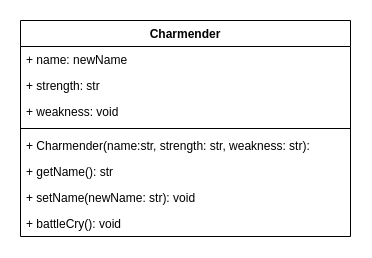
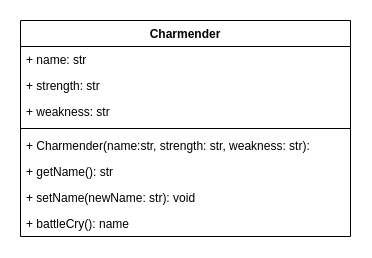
(72, 61) -> (59, 61)
(74, 113) -> (72, 113)
(83, 225) -> (84, 225)
